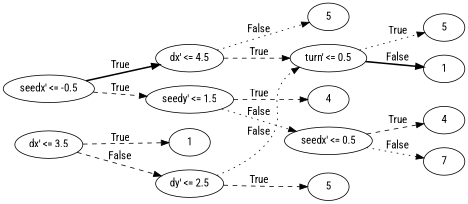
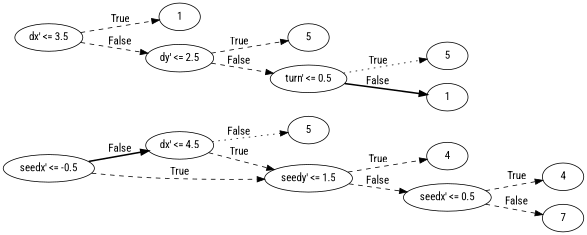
(253, 58) -> (238, 160)
(120, 65) -> (120, 149)
(255, 119) -> (374, 187)
(272, 135) -> (238, 68)
(391, 152) -> (510, 209)
